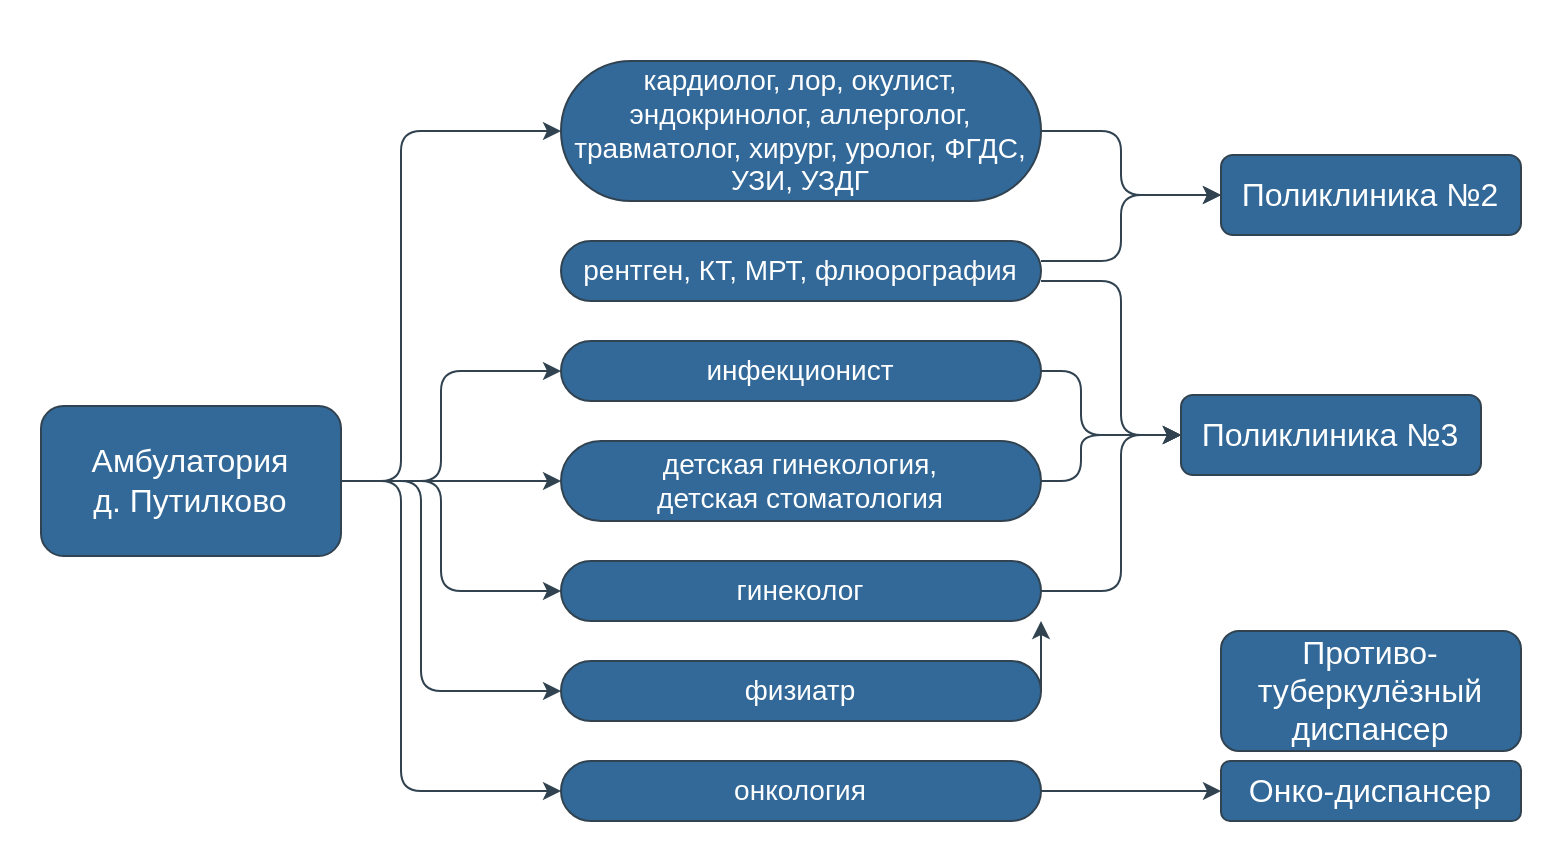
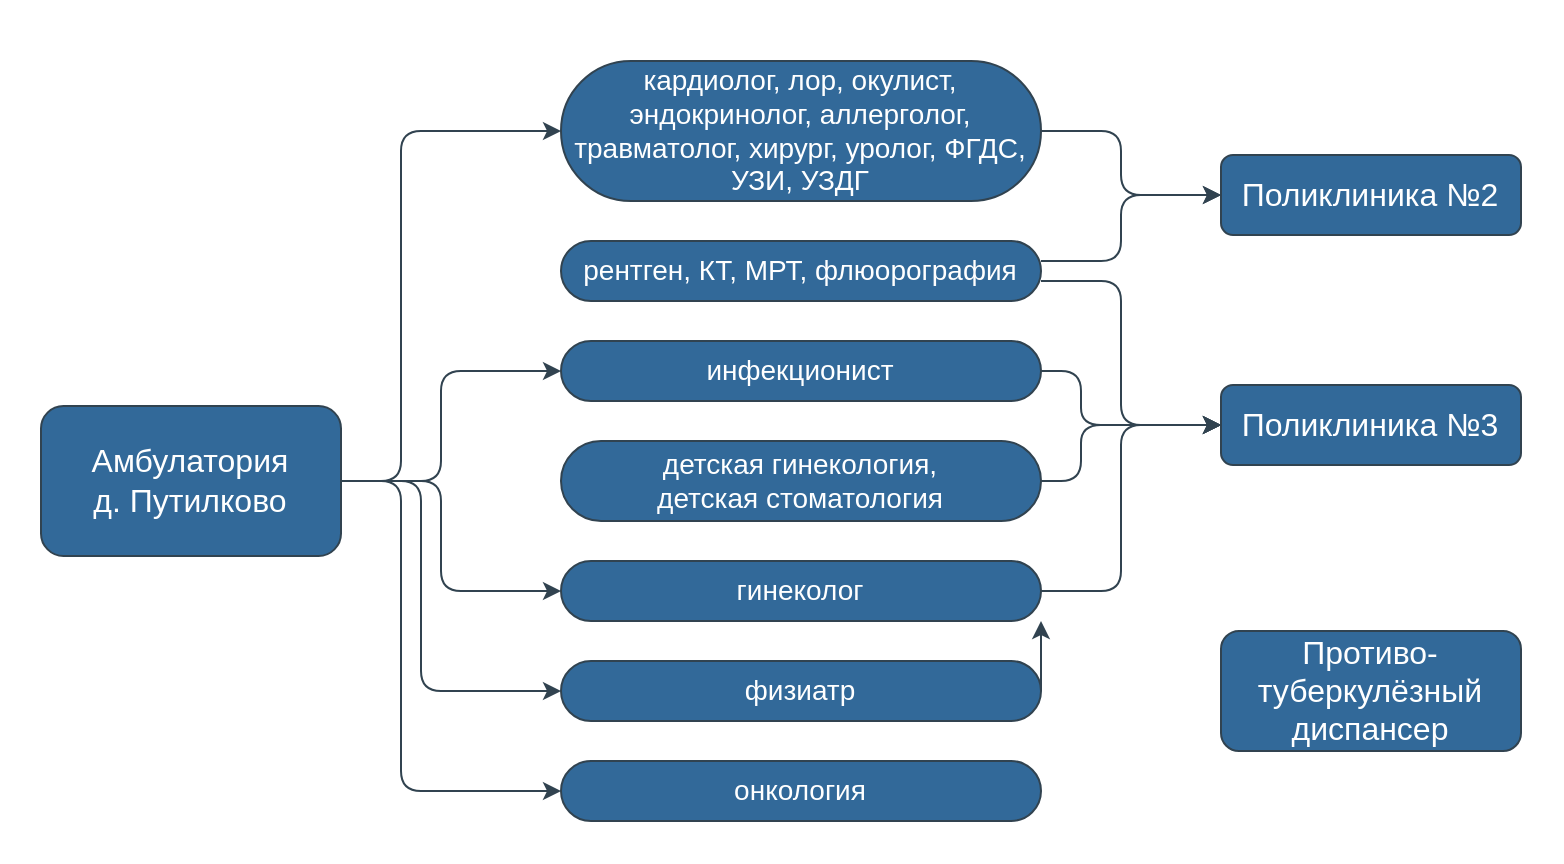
(1331, 435) -> (1371, 425)
(491, 481) -> none
(1124, 791) -> none
(1371, 791) -> none
